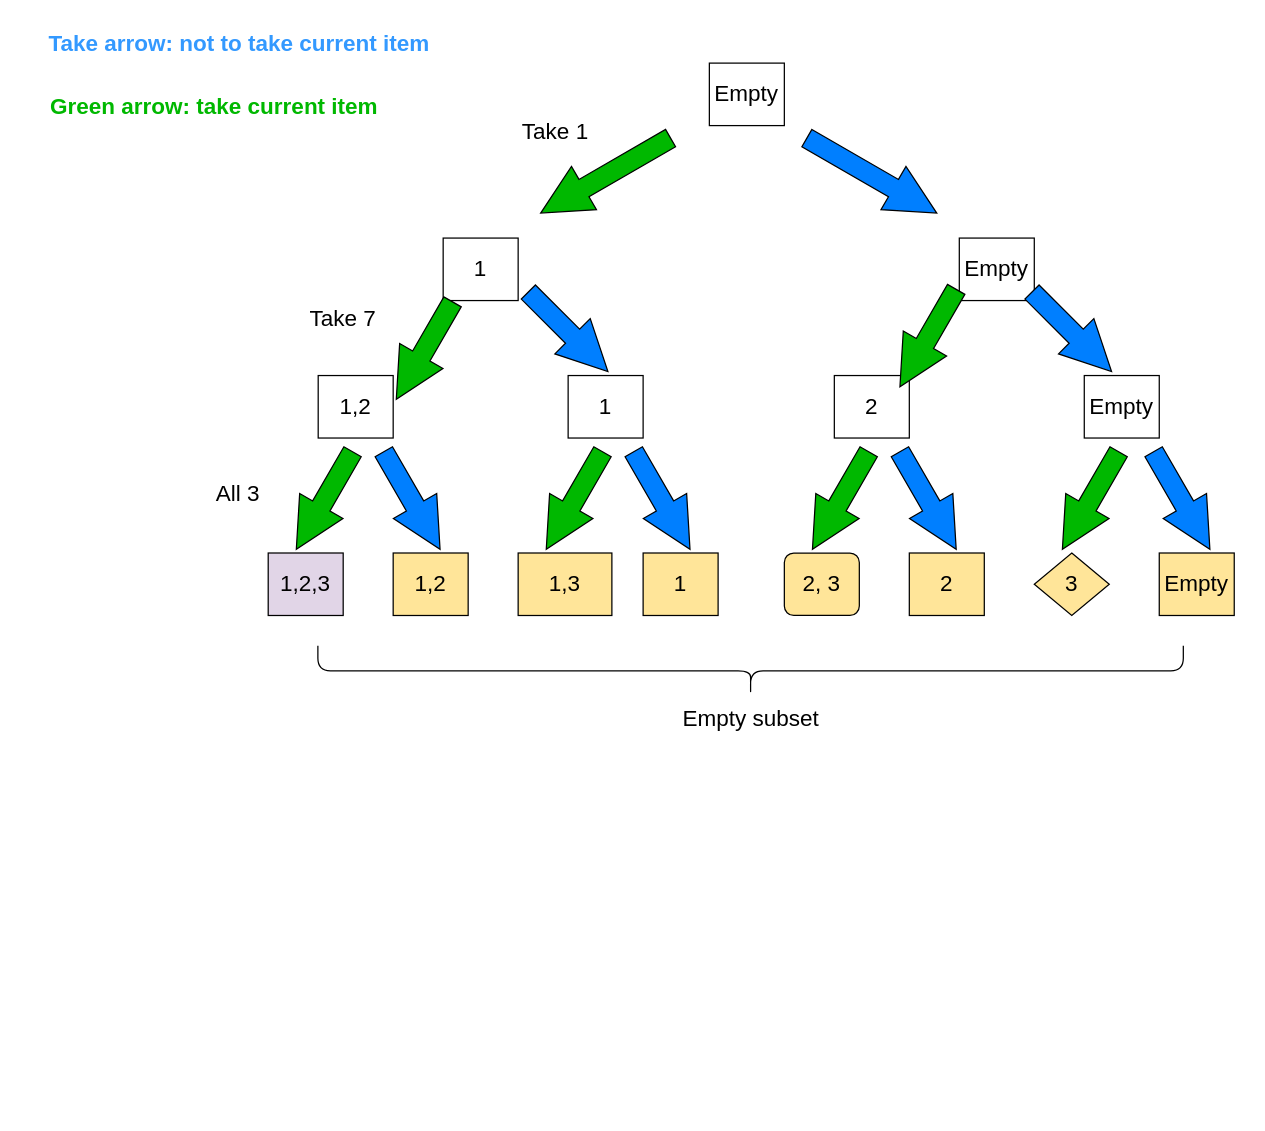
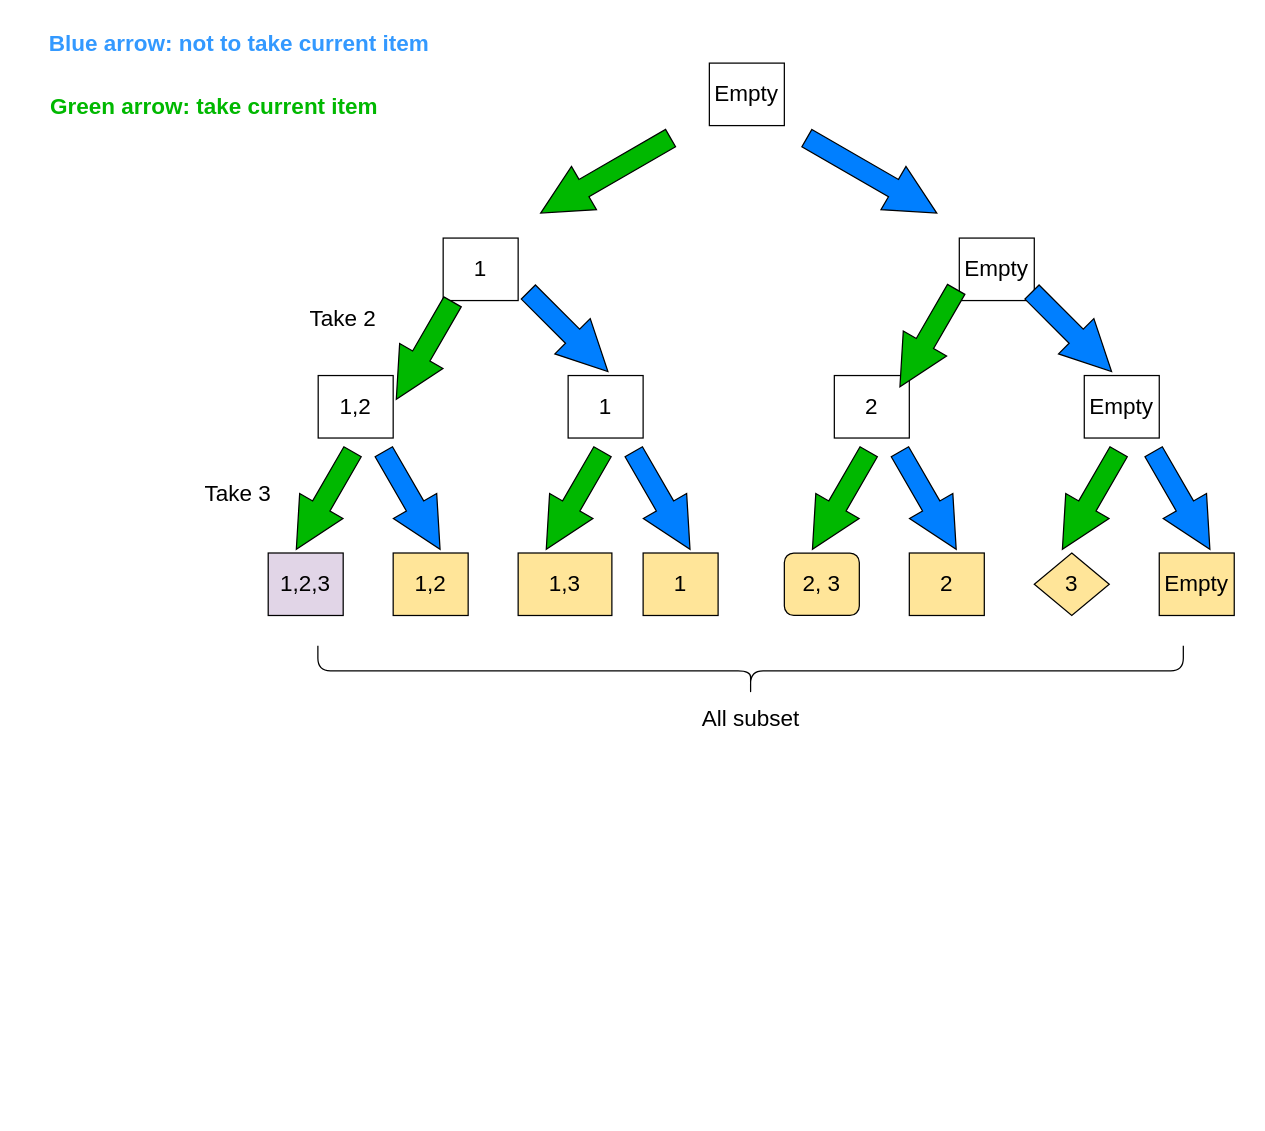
(239, 44) -> (239, 44)
(556, 132) -> none
(343, 319) -> (343, 319)
(238, 494) -> (238, 494)
(751, 719) -> (751, 719)
